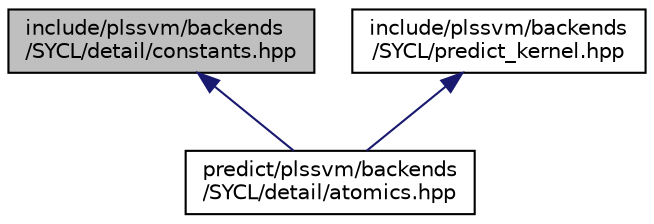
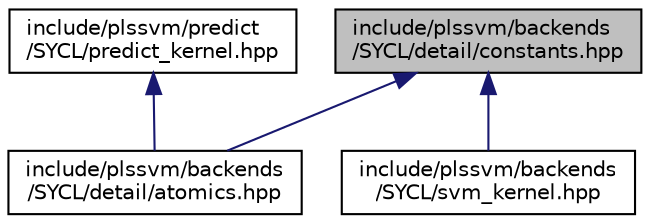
(499, 41) -> (153, 41)
(330, 182) -> (155, 182)
none -> (488, 182)
